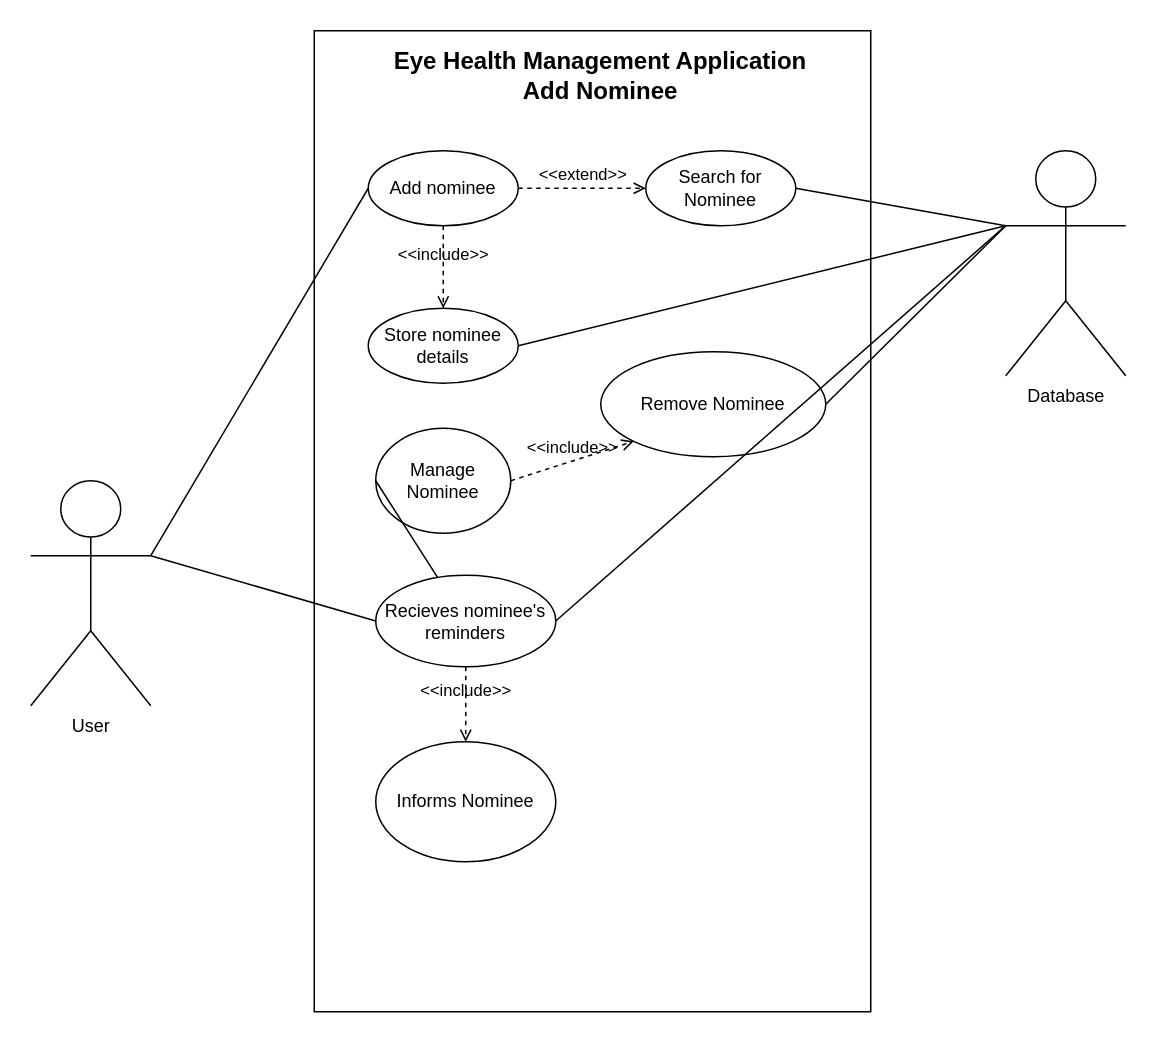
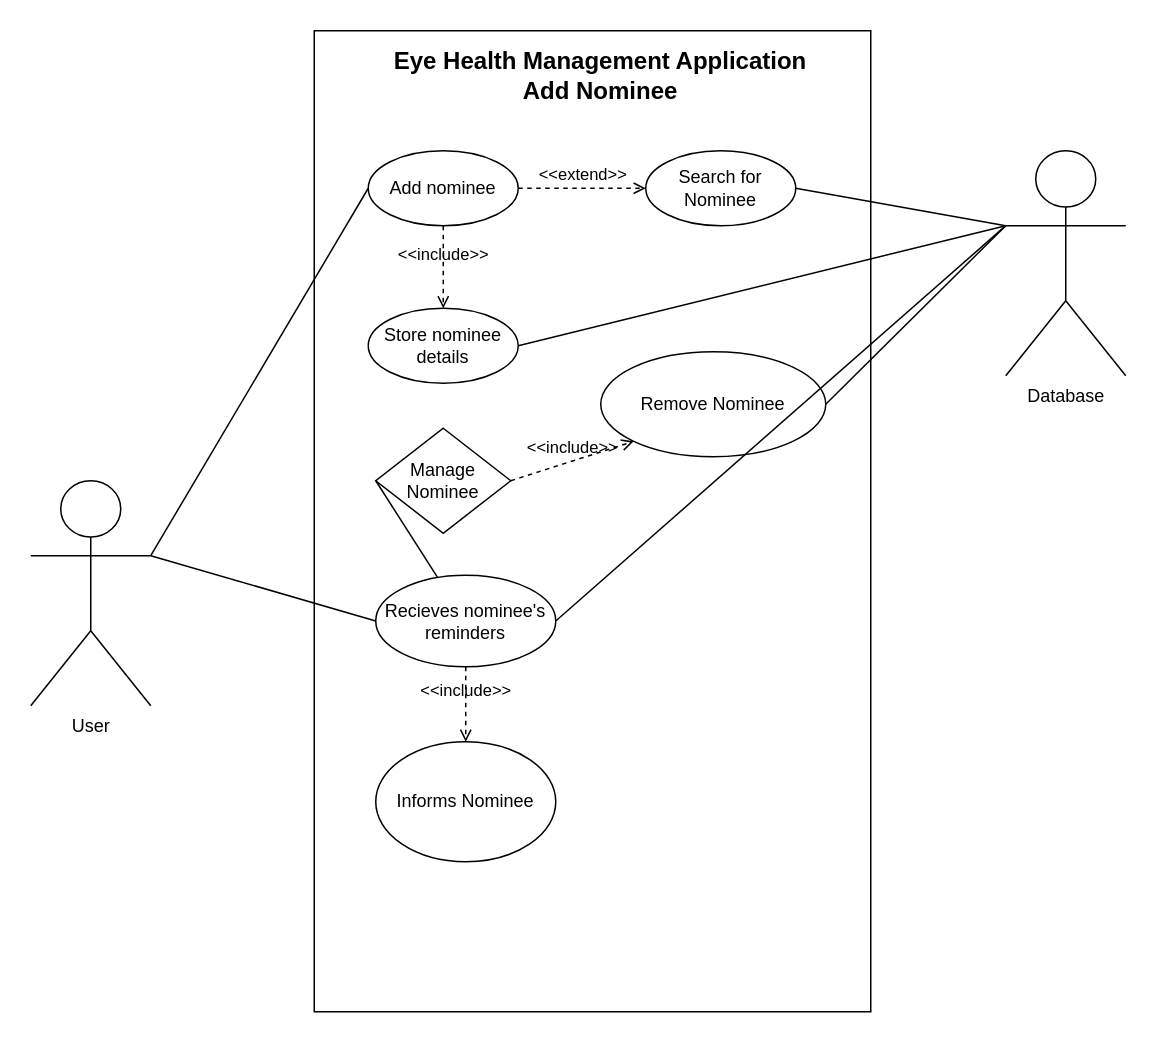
(443, 481) -> (443, 481)
